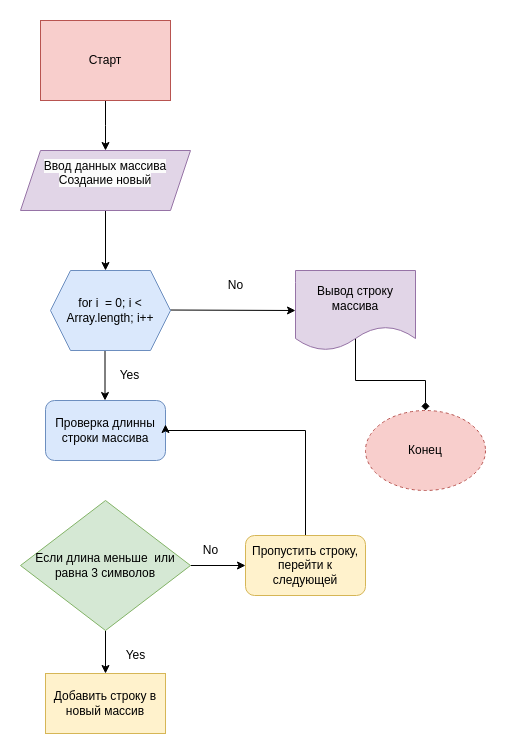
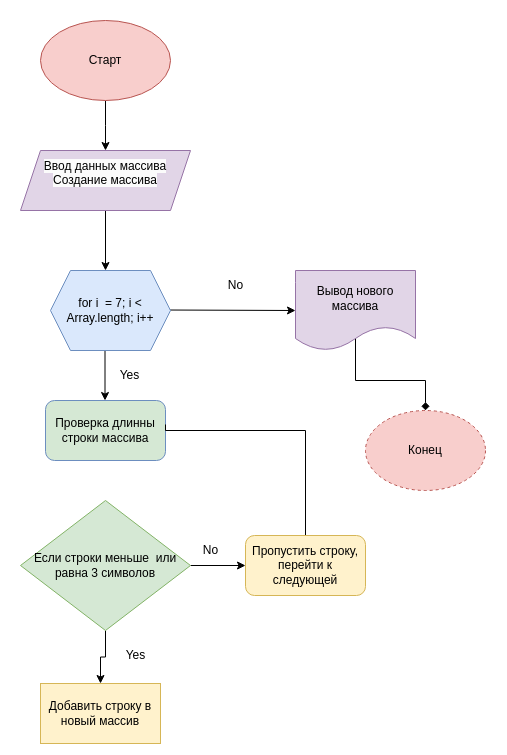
(106, 61) -> (106, 61)
(106, 181) -> (106, 181)
(356, 299) -> (356, 299)
(111, 311) -> (111, 311)
(106, 431) -> (106, 431)
(168, 431) -> (166, 431)
(106, 566) -> (106, 566)
(106, 704) -> (101, 714)
